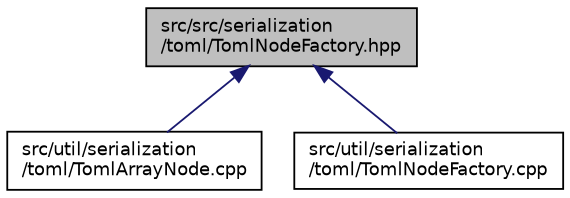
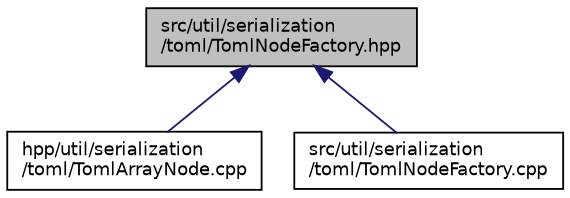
(282, 37) -> (282, 37)
(134, 161) -> (134, 161)
